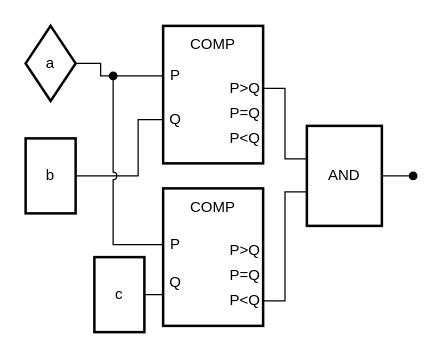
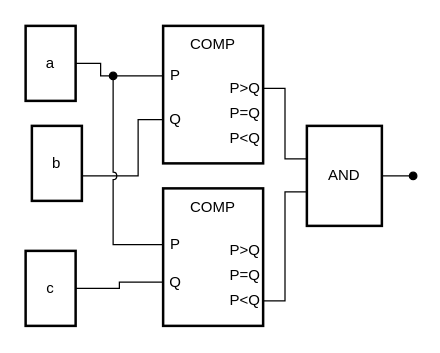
(51, 63) -> (51, 63)
(51, 176) -> (57, 163)
(119, 294) -> (51, 288)
